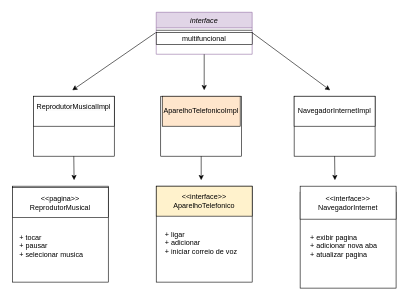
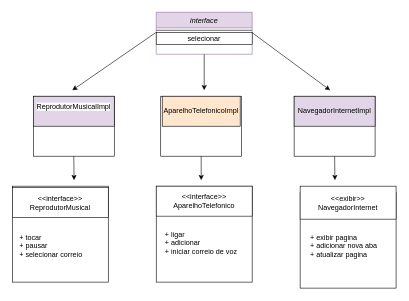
(204, 39) -> (204, 39)
(74, 111) -> (74, 111)
(335, 111) -> (335, 111)
(204, 201) -> (204, 201)
(60, 203) -> (60, 203)
(348, 203) -> (348, 203)
(53, 246) -> (55, 246)
